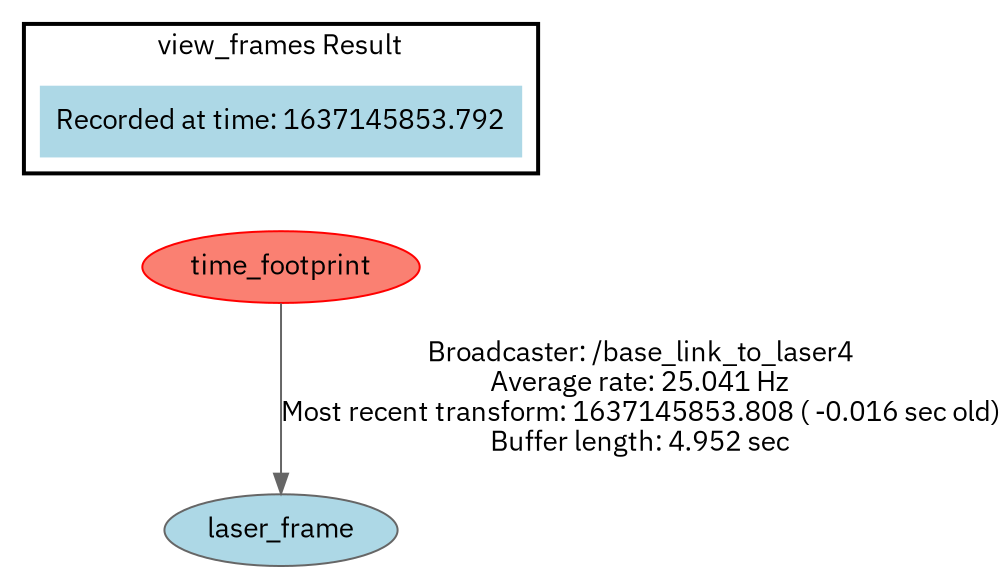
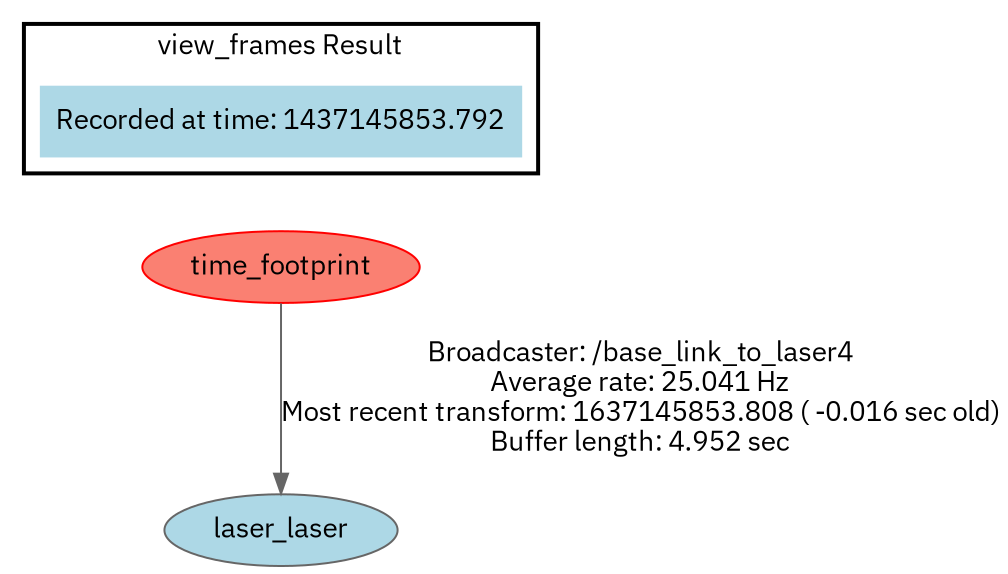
(281, 122) -> (281, 122)
(281, 530) -> (281, 530)
